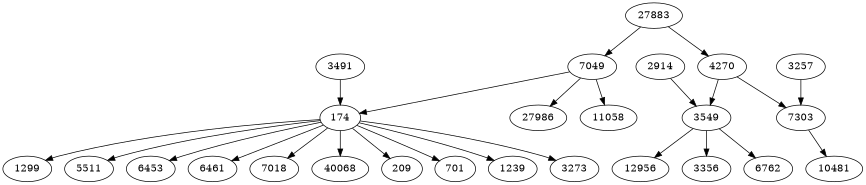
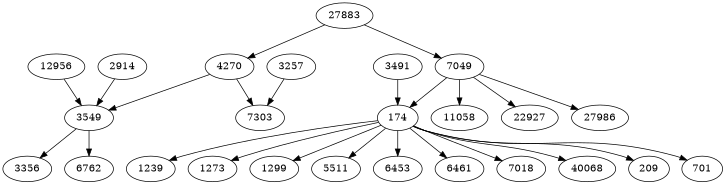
none -> (530, 118)
(677, 141) -> (71, 89)
(574, 169) -> (213, 169)
(834, 169) -> none
